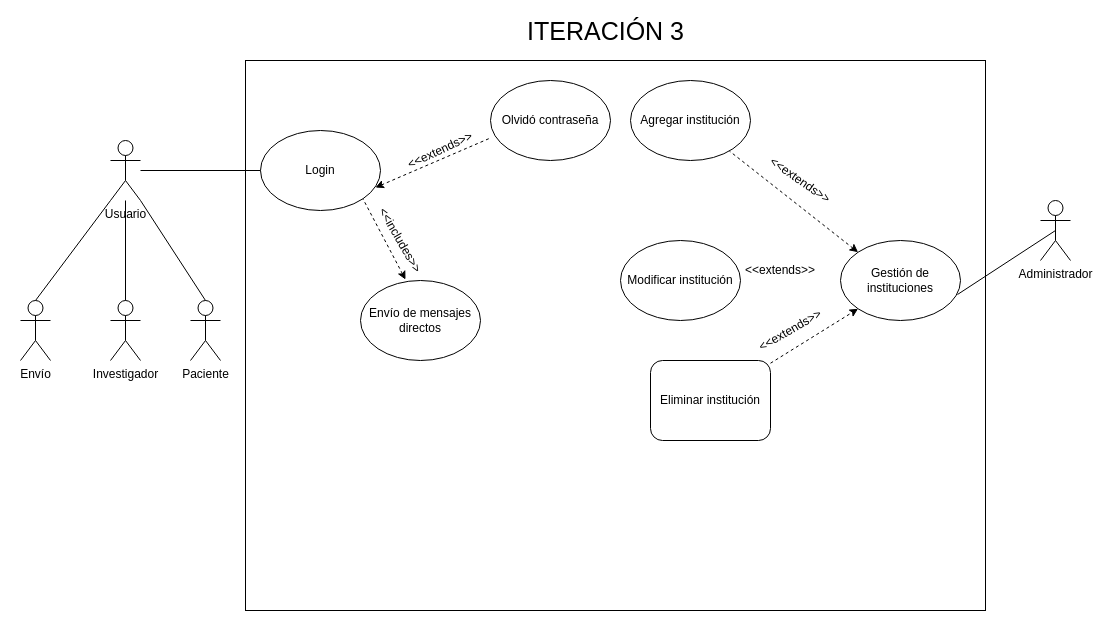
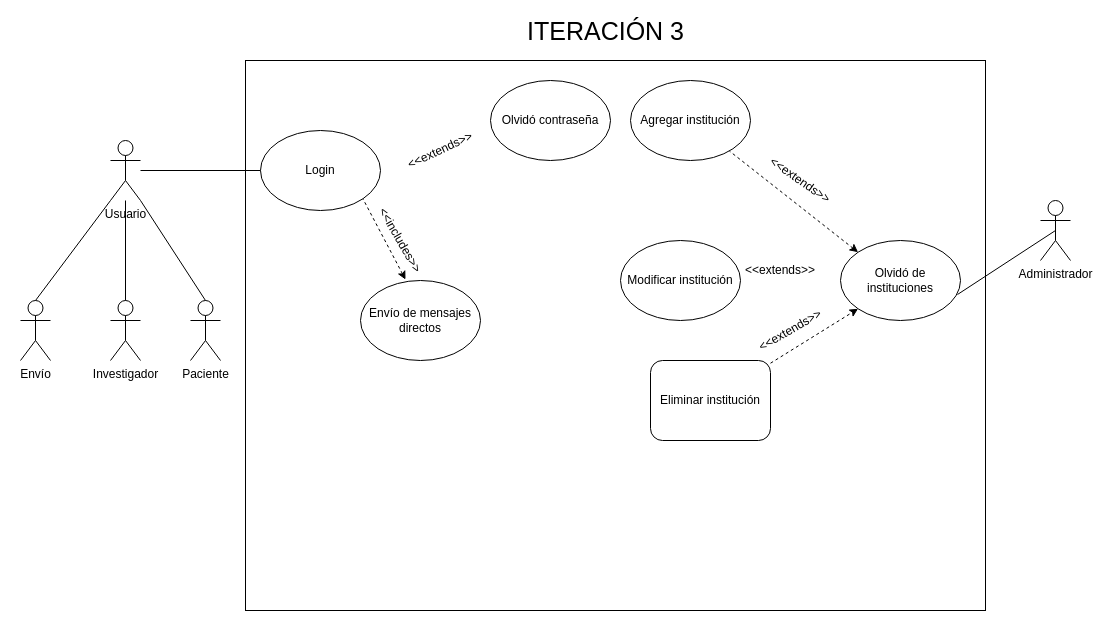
(435, 162) -> none
(901, 281) -> (901, 281)
